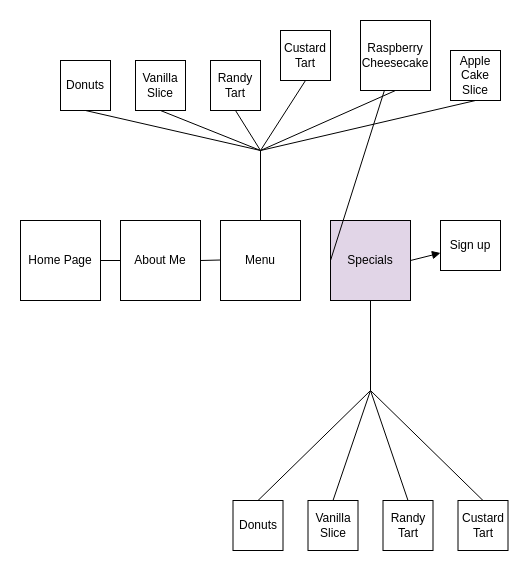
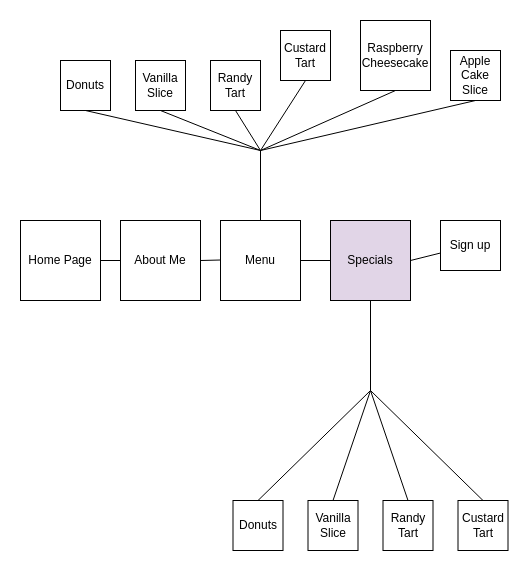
(357, 176) -> (316, 261)
(431, 255) -> (435, 255)
